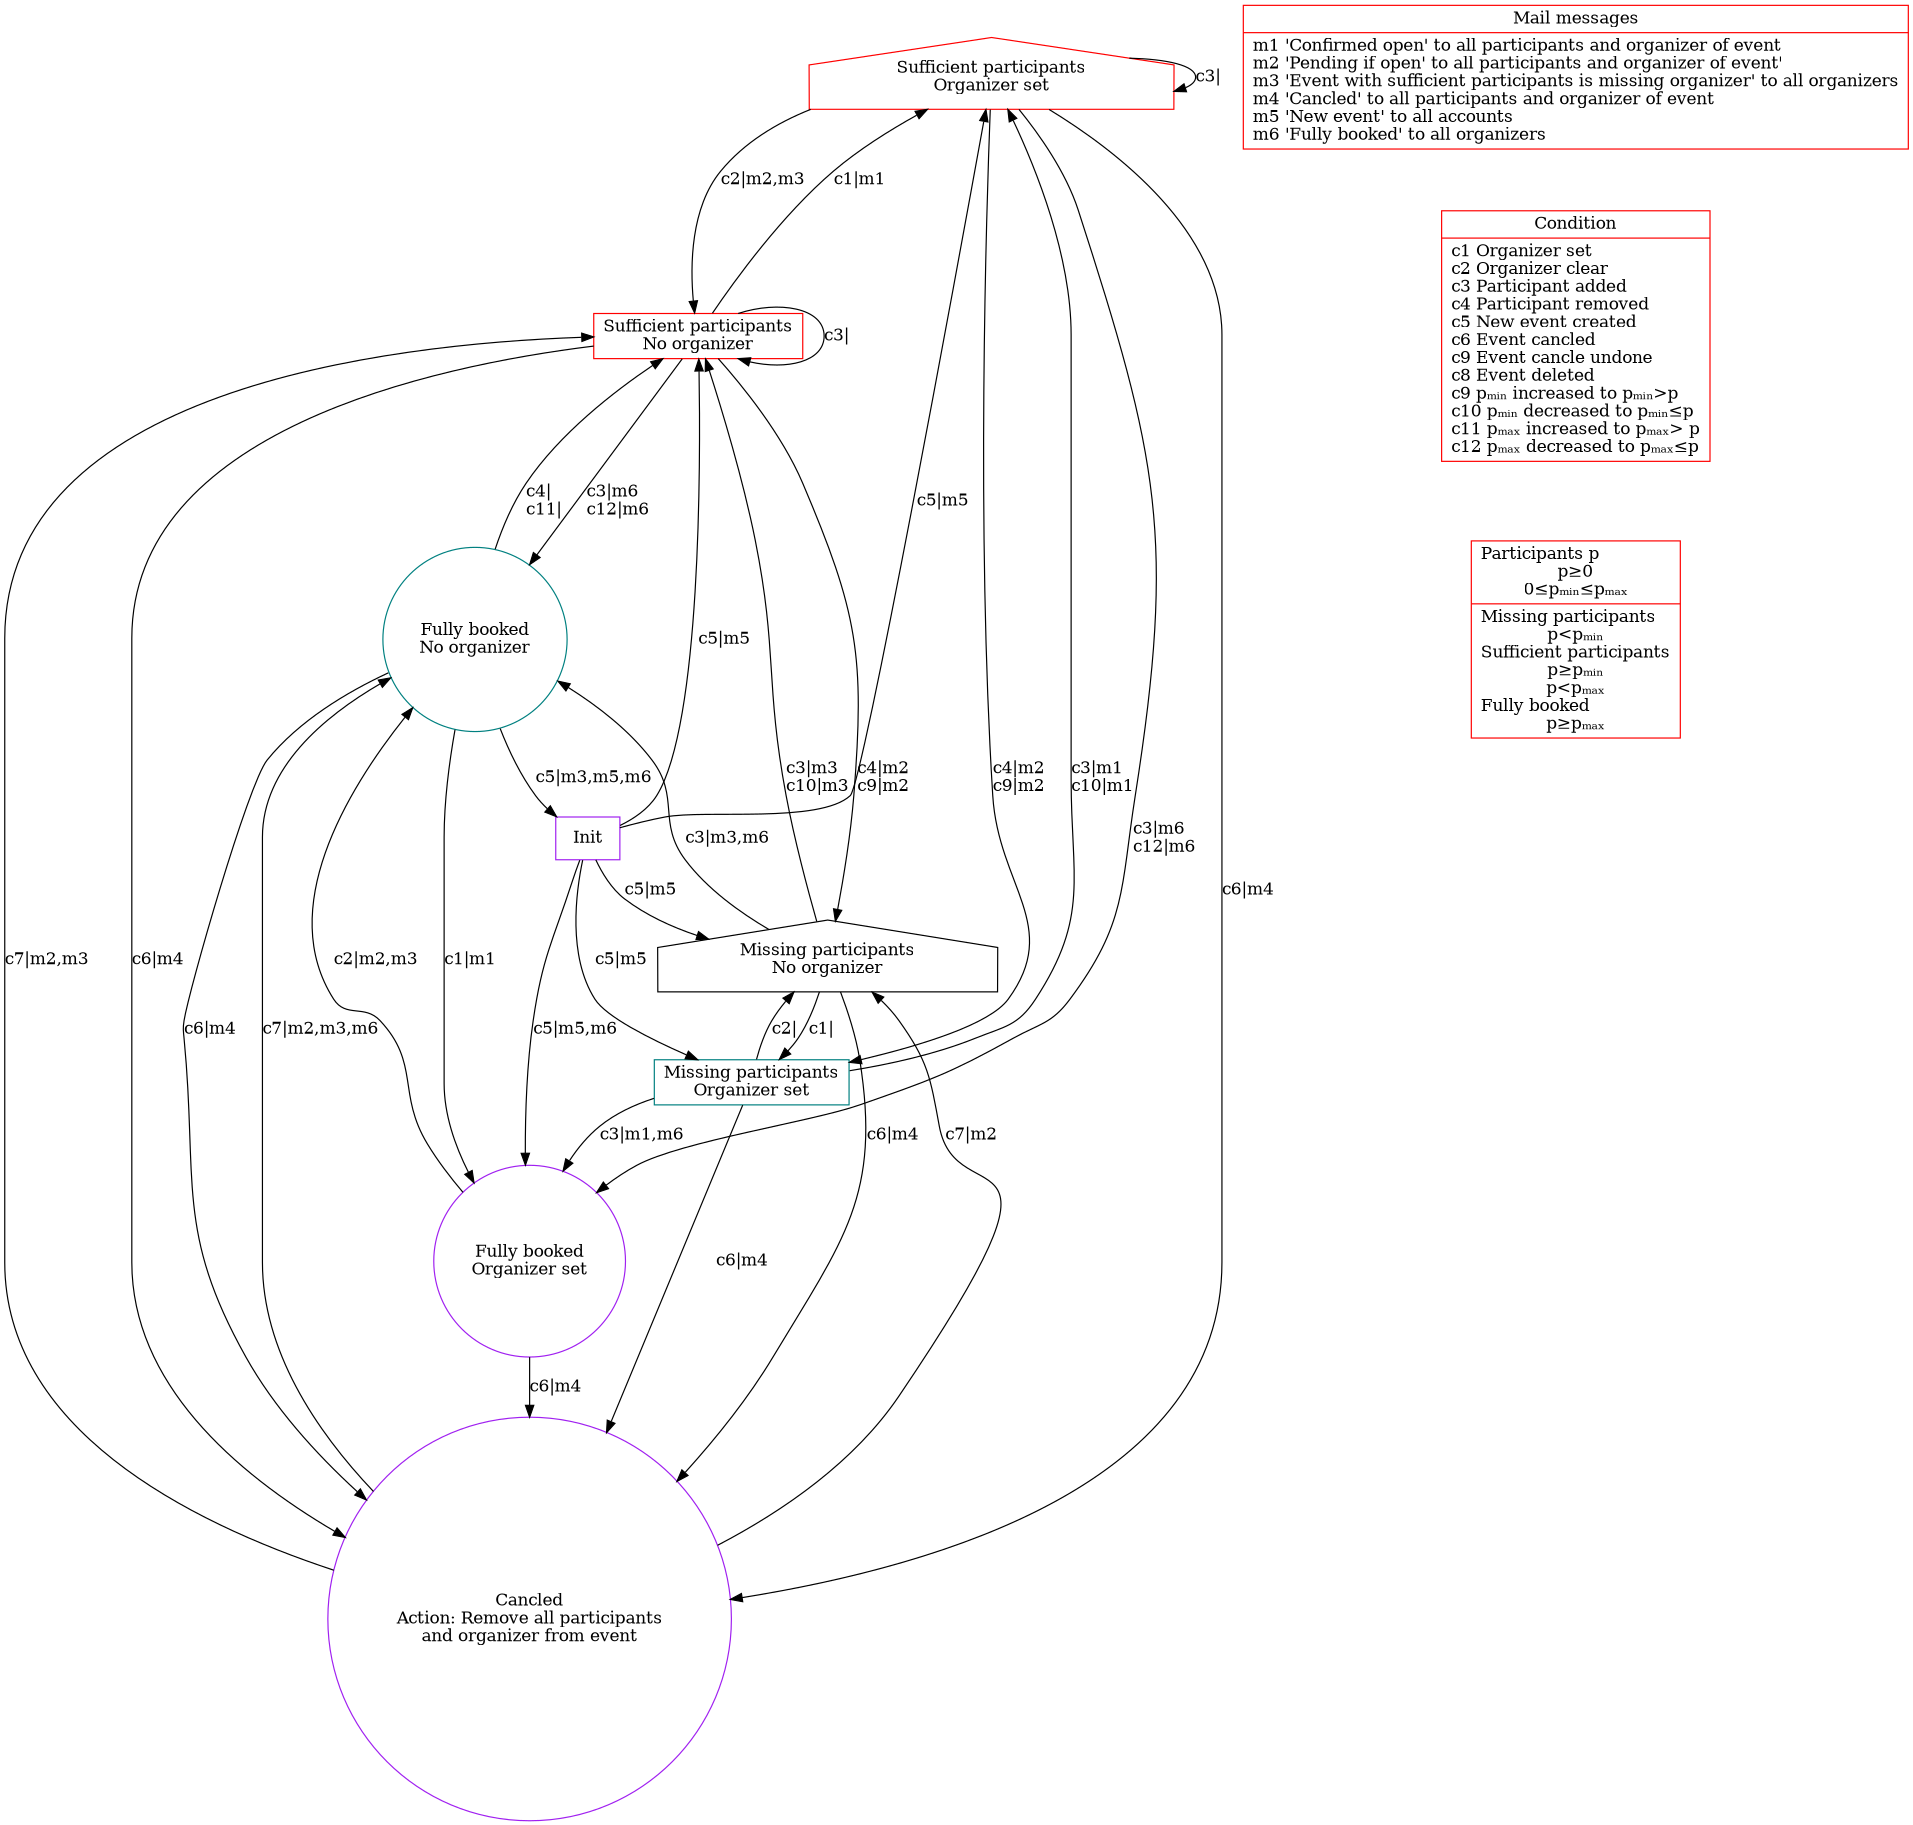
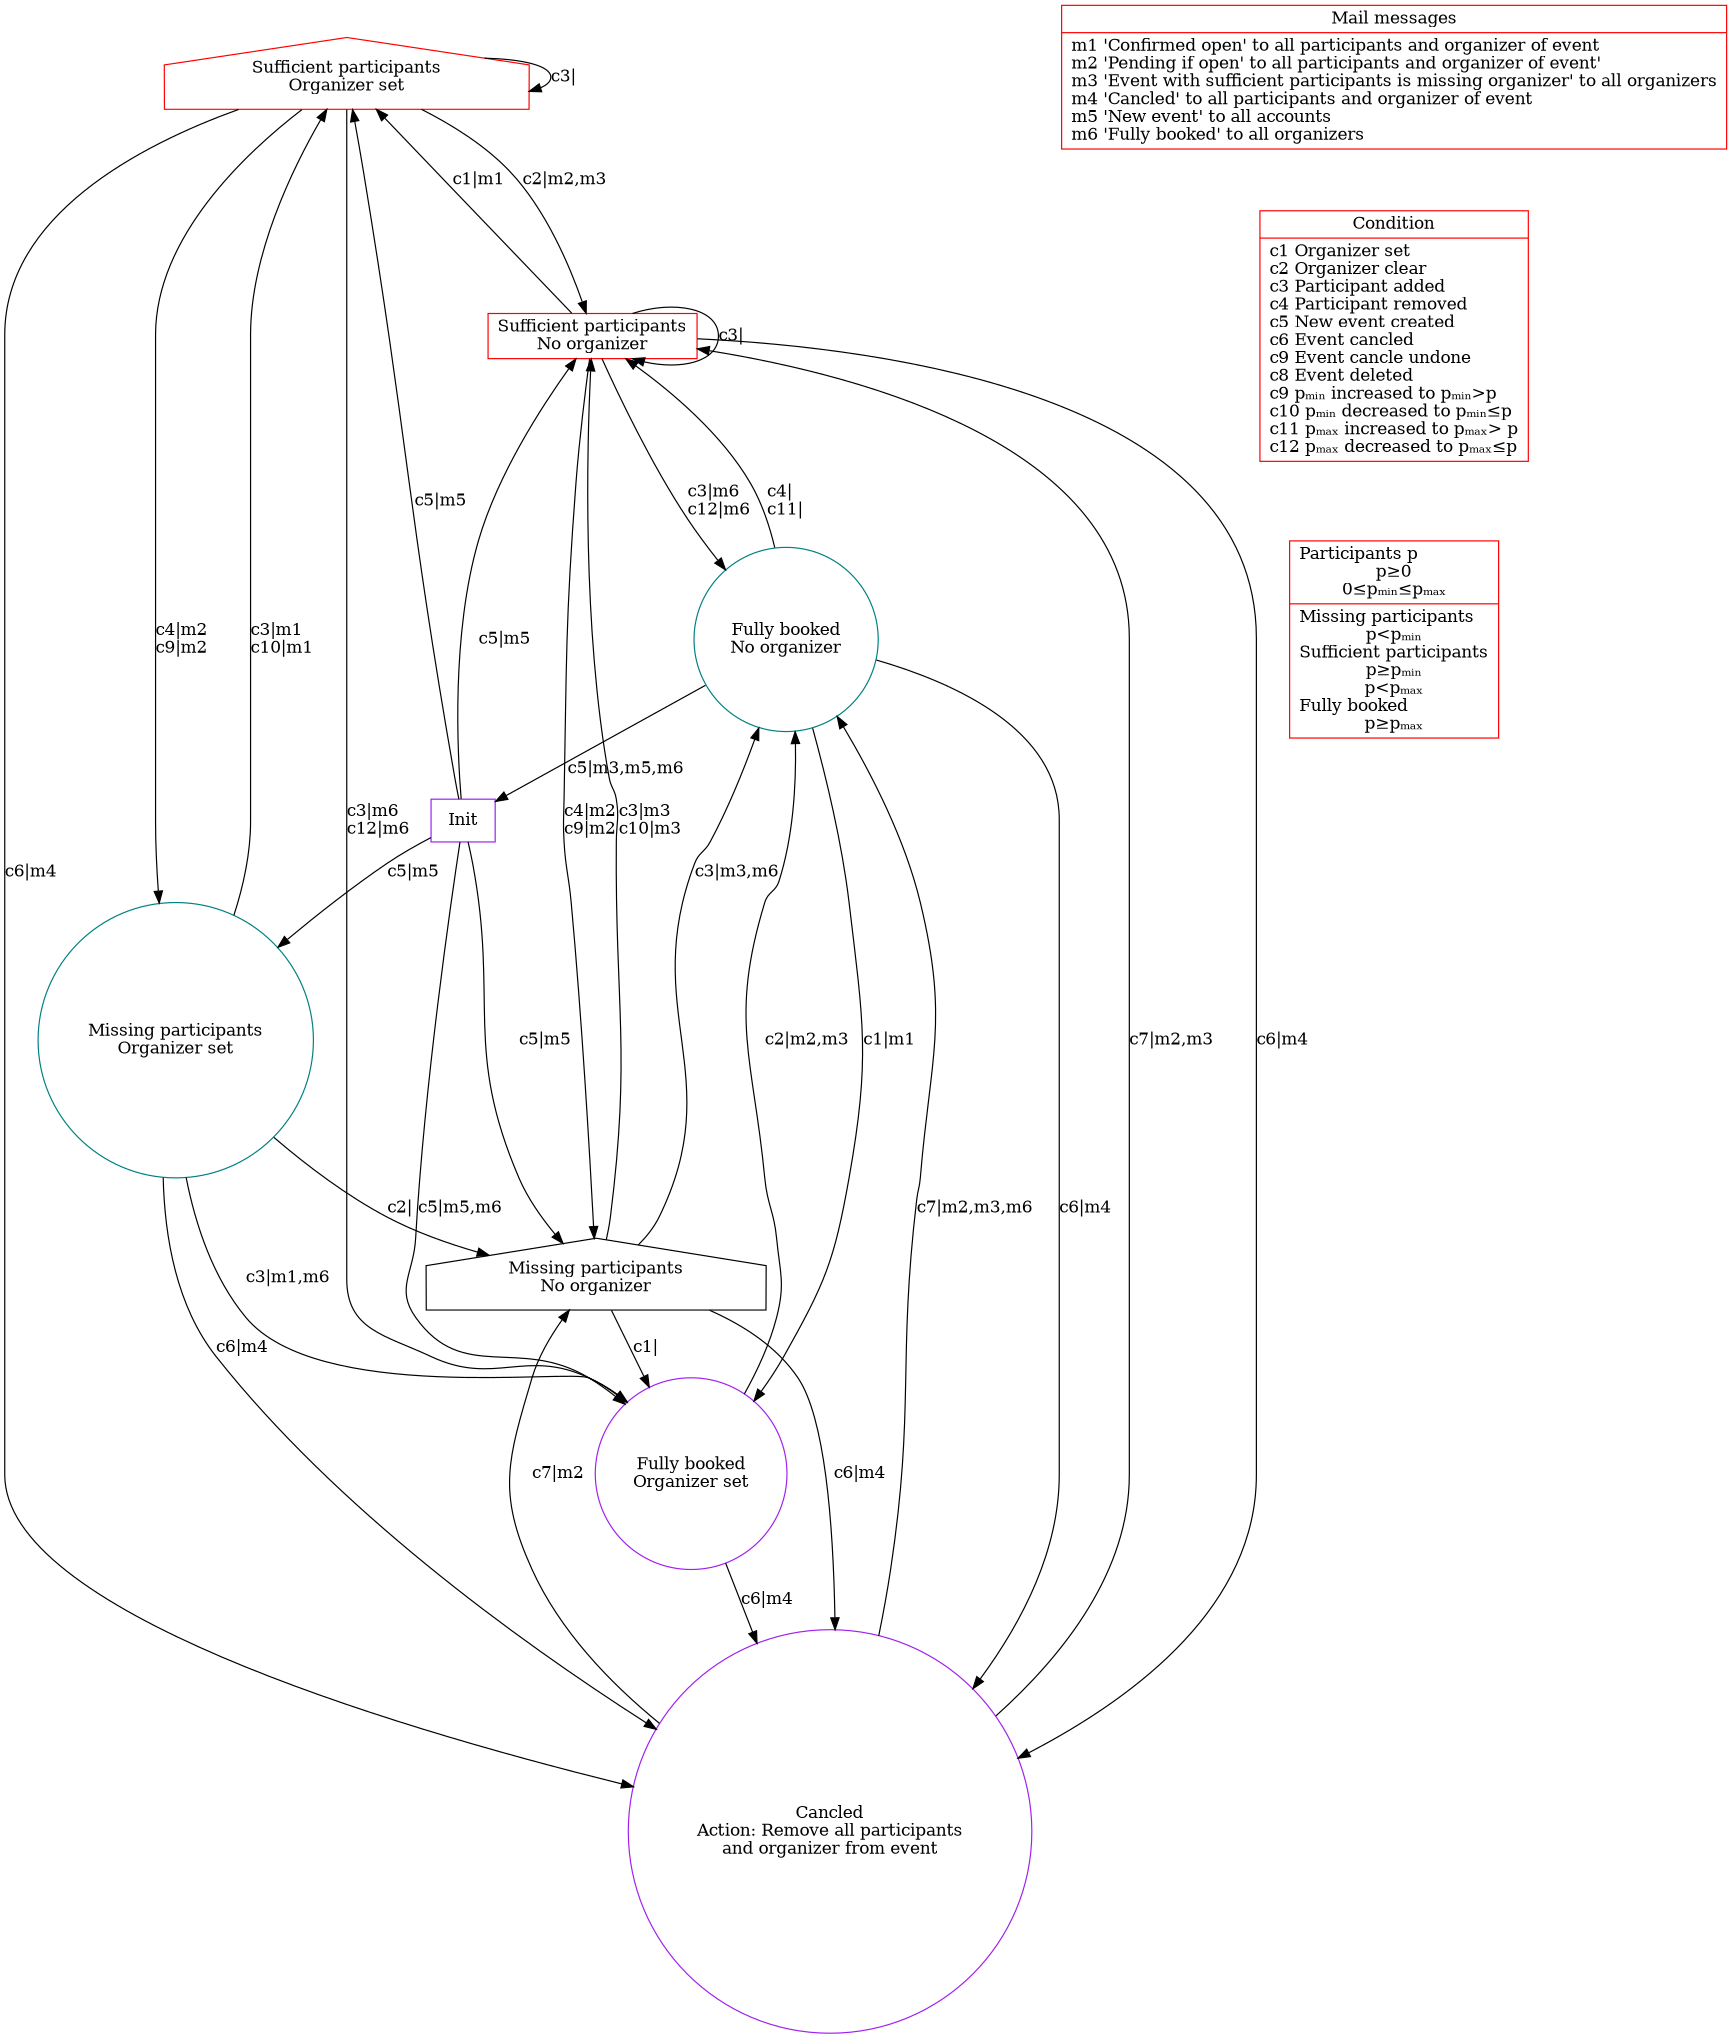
(807, 1023) -> (628, 1343)
(752, 1082) -> (176, 1040)
